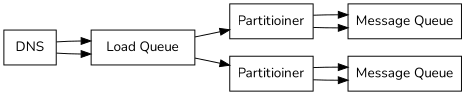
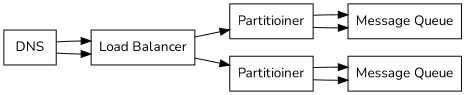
(143, 48) -> (143, 48)
